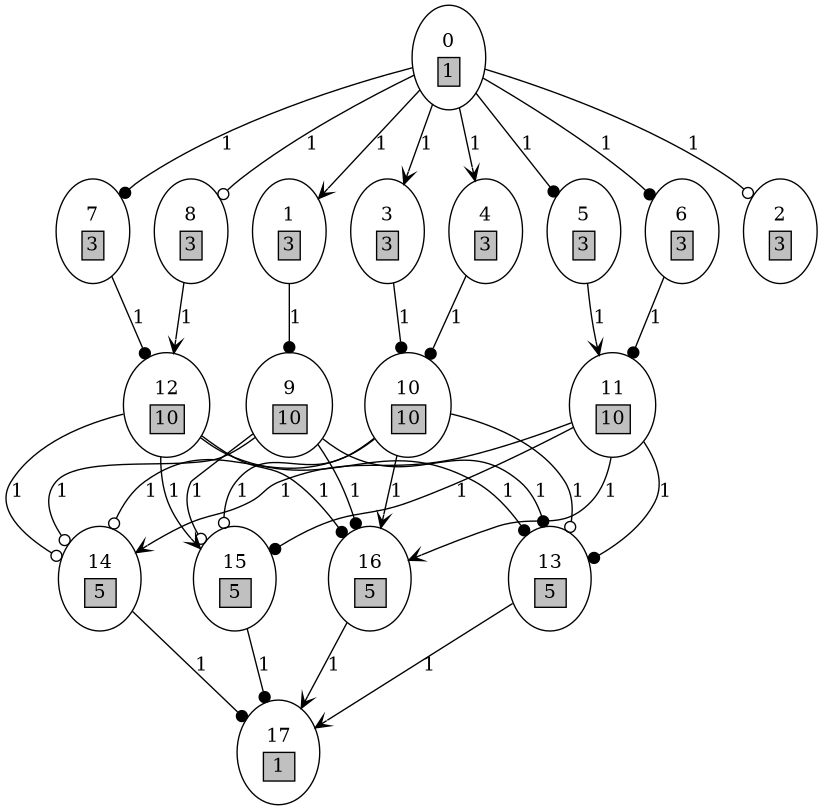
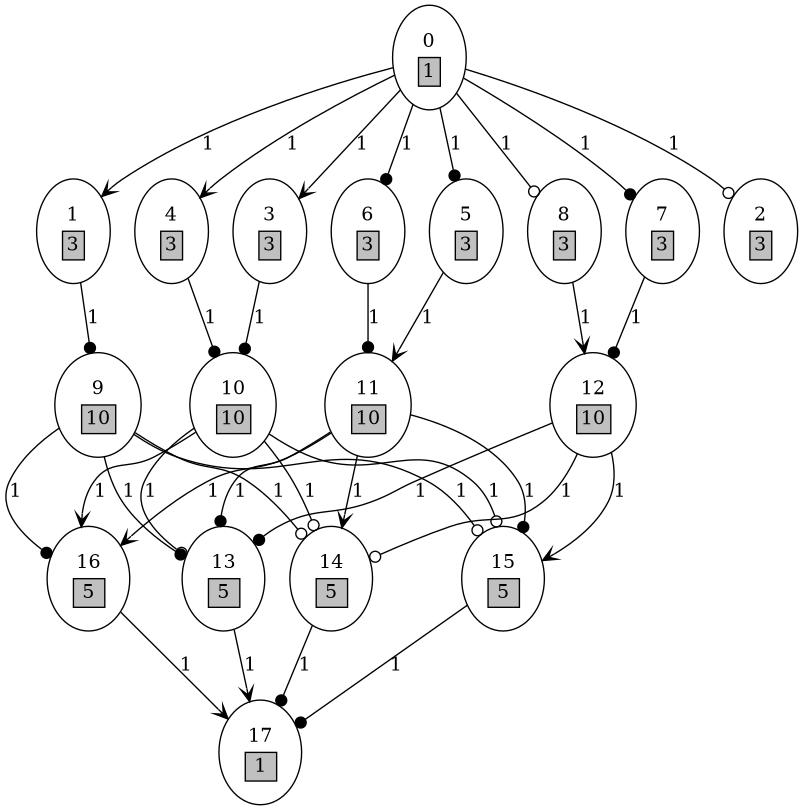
(298, 485) -> none
